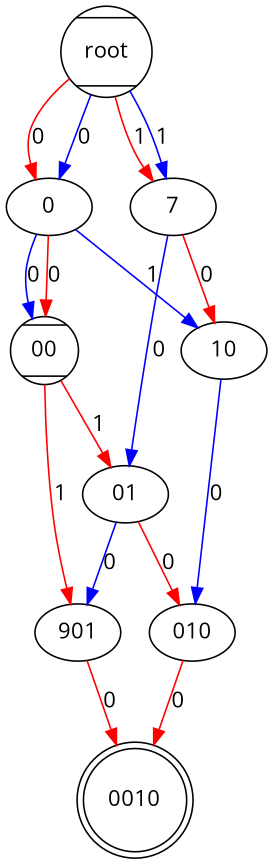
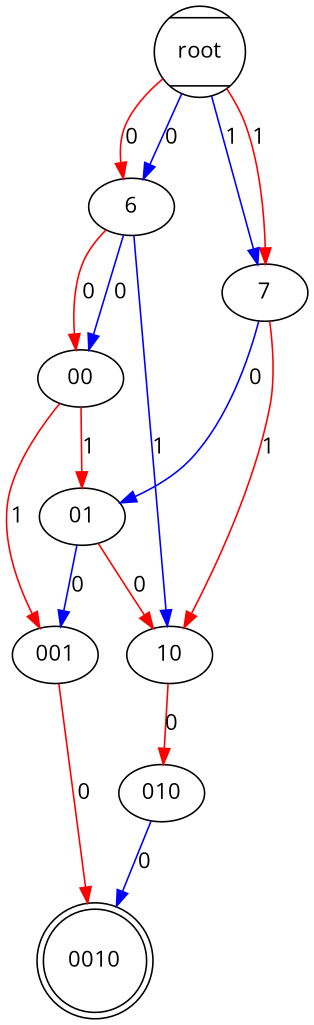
(49, 207) -> (132, 207)
(207, 276) -> (269, 448)
(44, 351) -> (81, 378)
(209, 484) -> (166, 716)
(155, 556) -> (121, 579)
(78, 633) -> (55, 655)
(171, 695) -> (137, 856)
